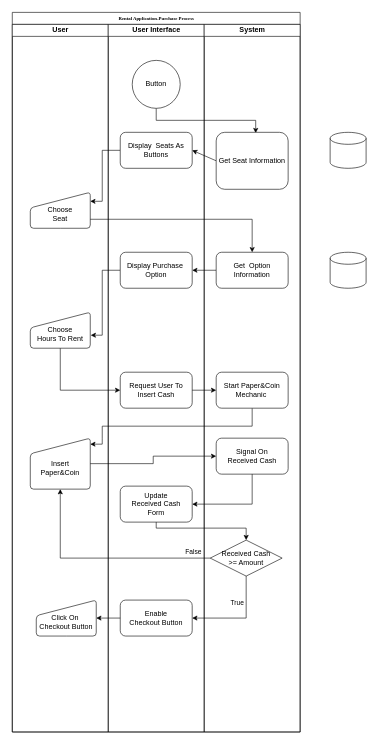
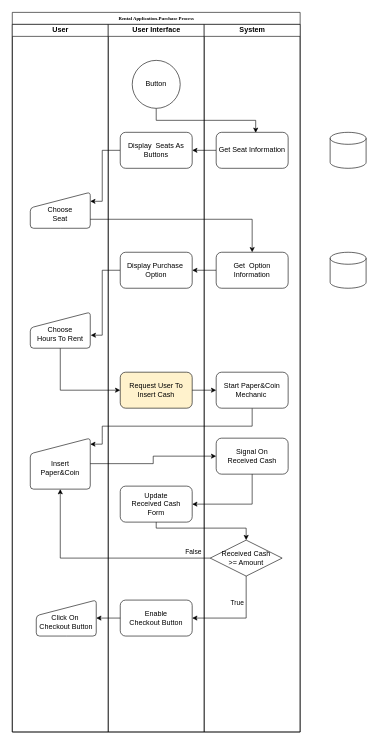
(252, 161) -> (252, 150)
(156, 390) -> (156, 390)
